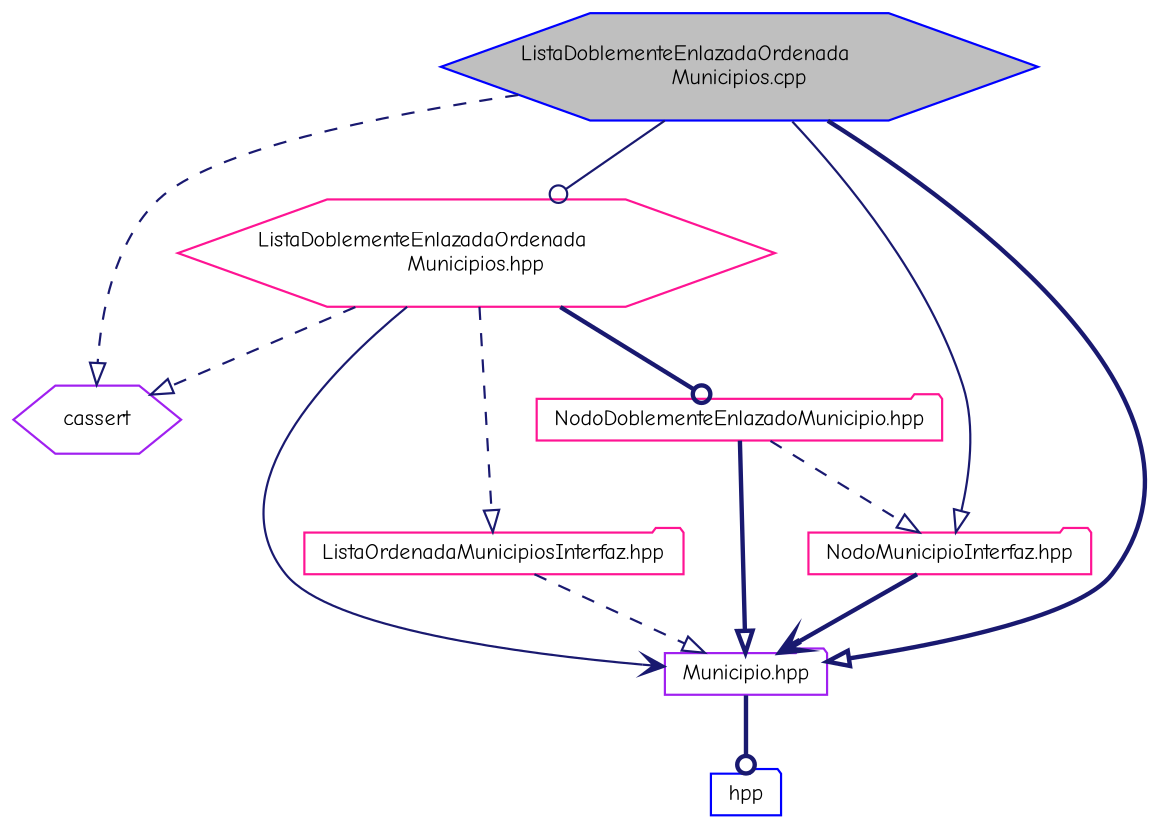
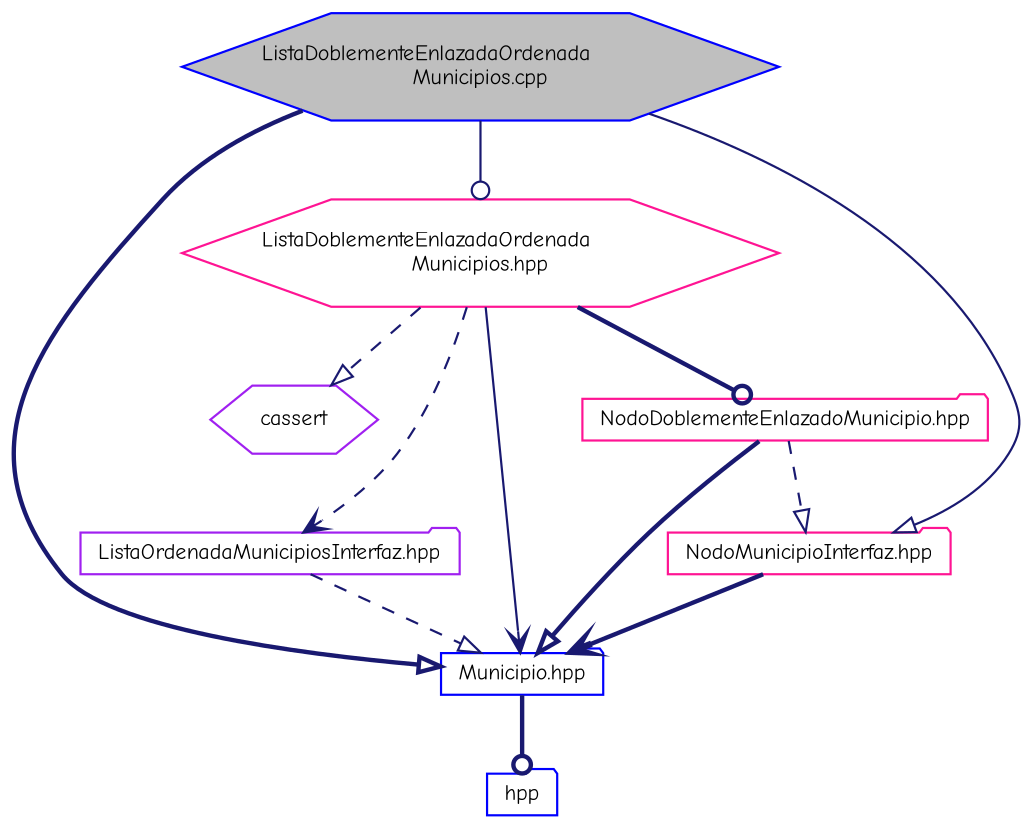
(247, 154) -> none
(485, 409) -> (415, 428)
(494, 553) -> (270, 553)
(746, 674) -> (522, 674)
